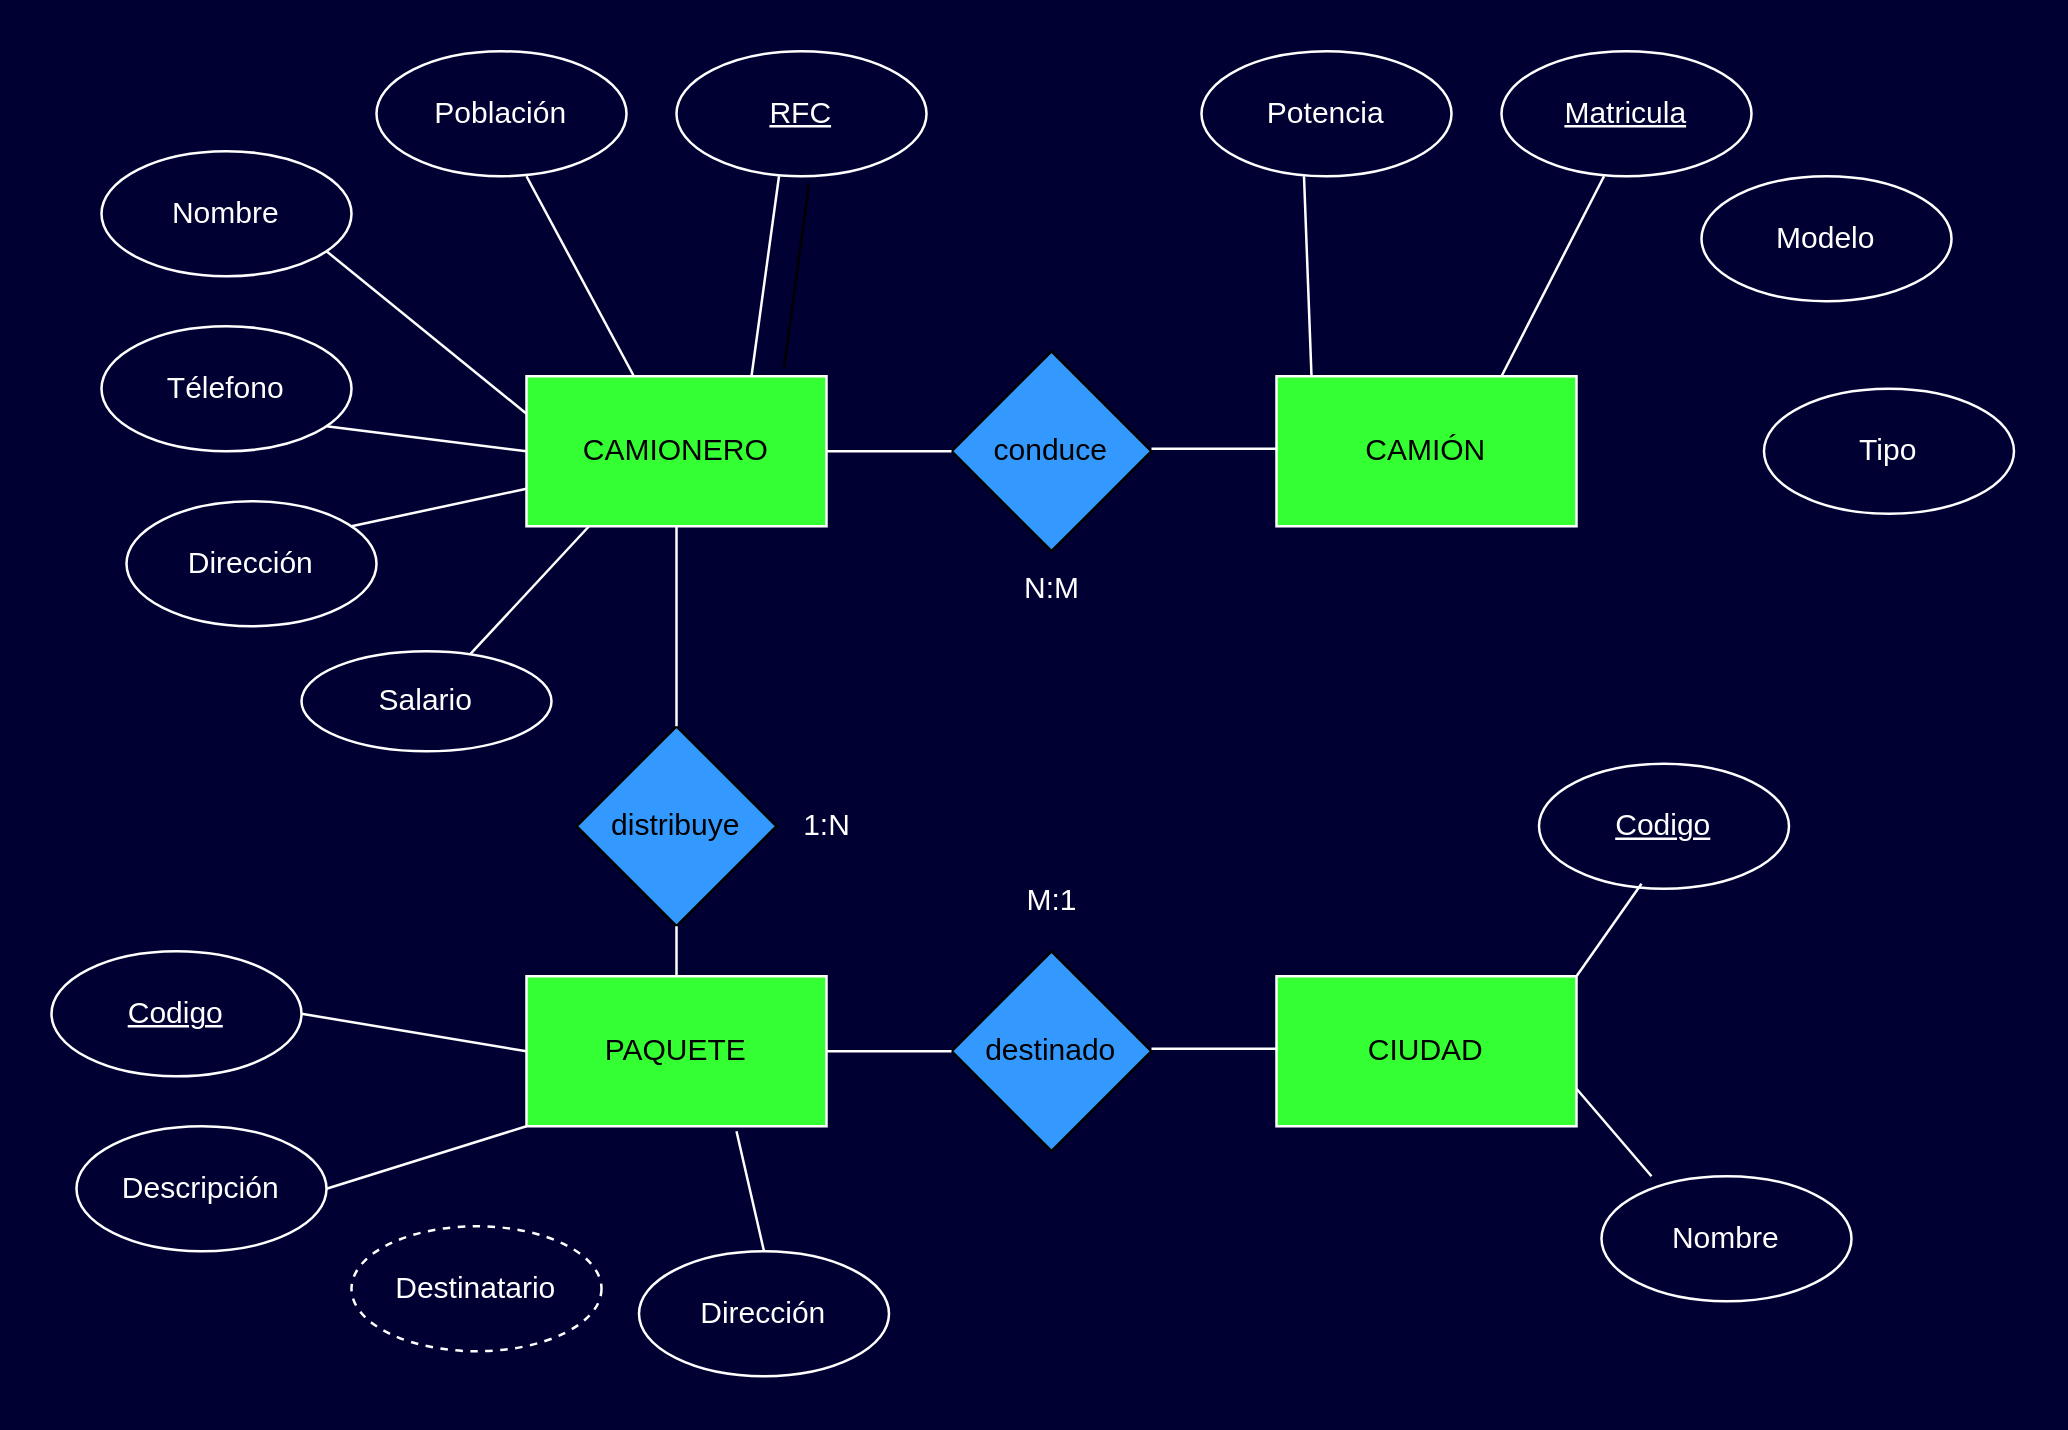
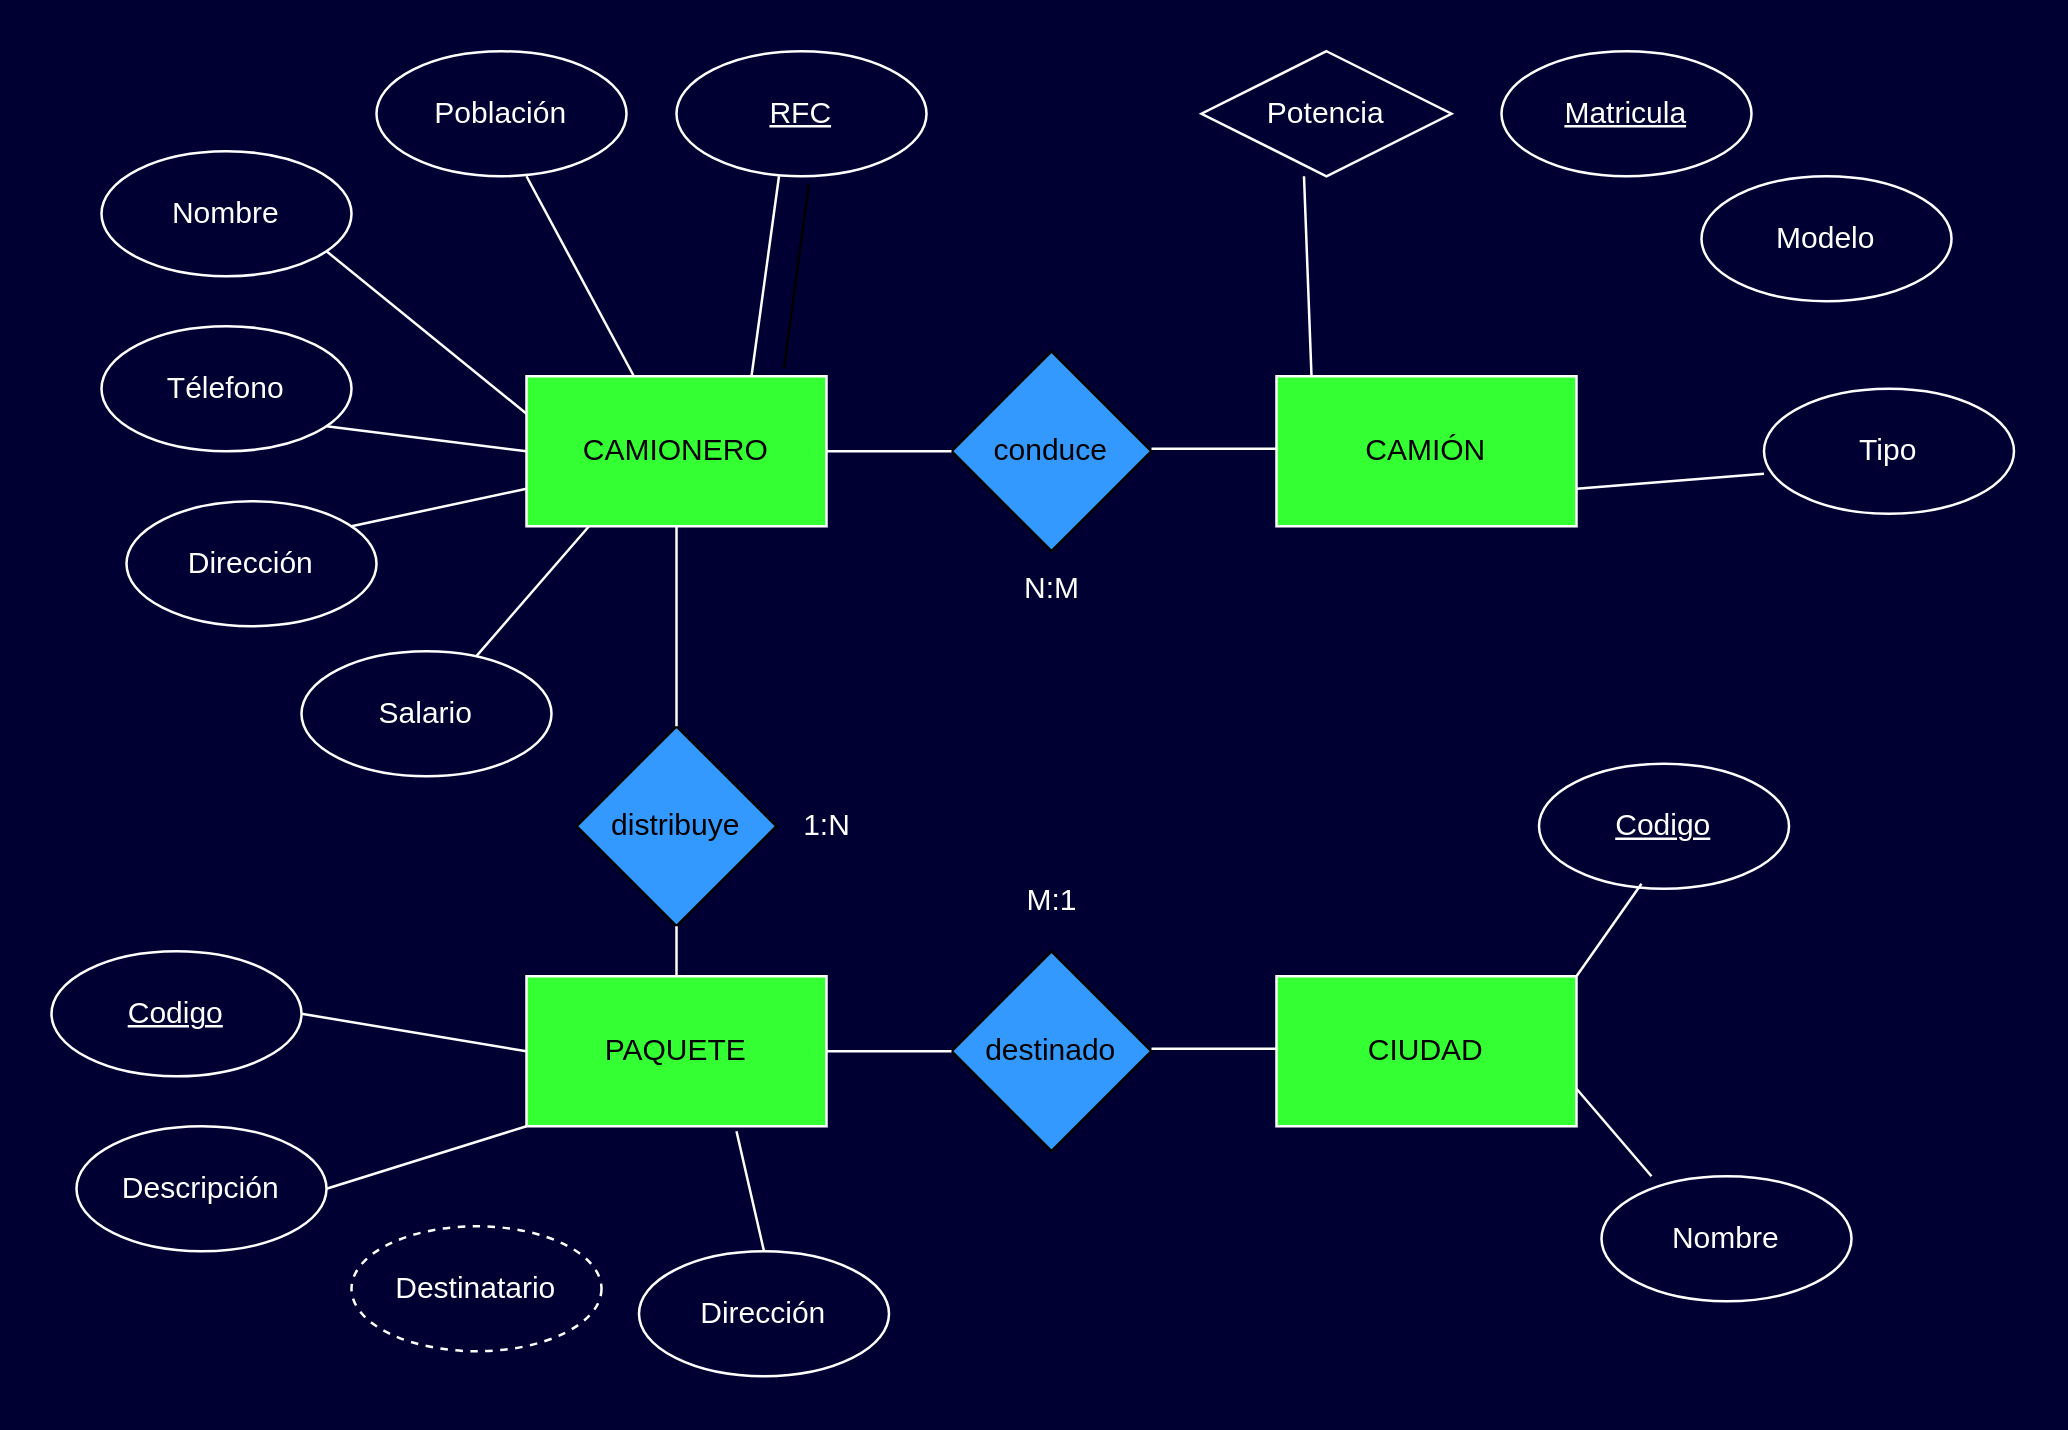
(1326, 114) -> (1326, 114)
(1553, 276) -> none
none -> (1670, 481)
(426, 701) -> (426, 714)
